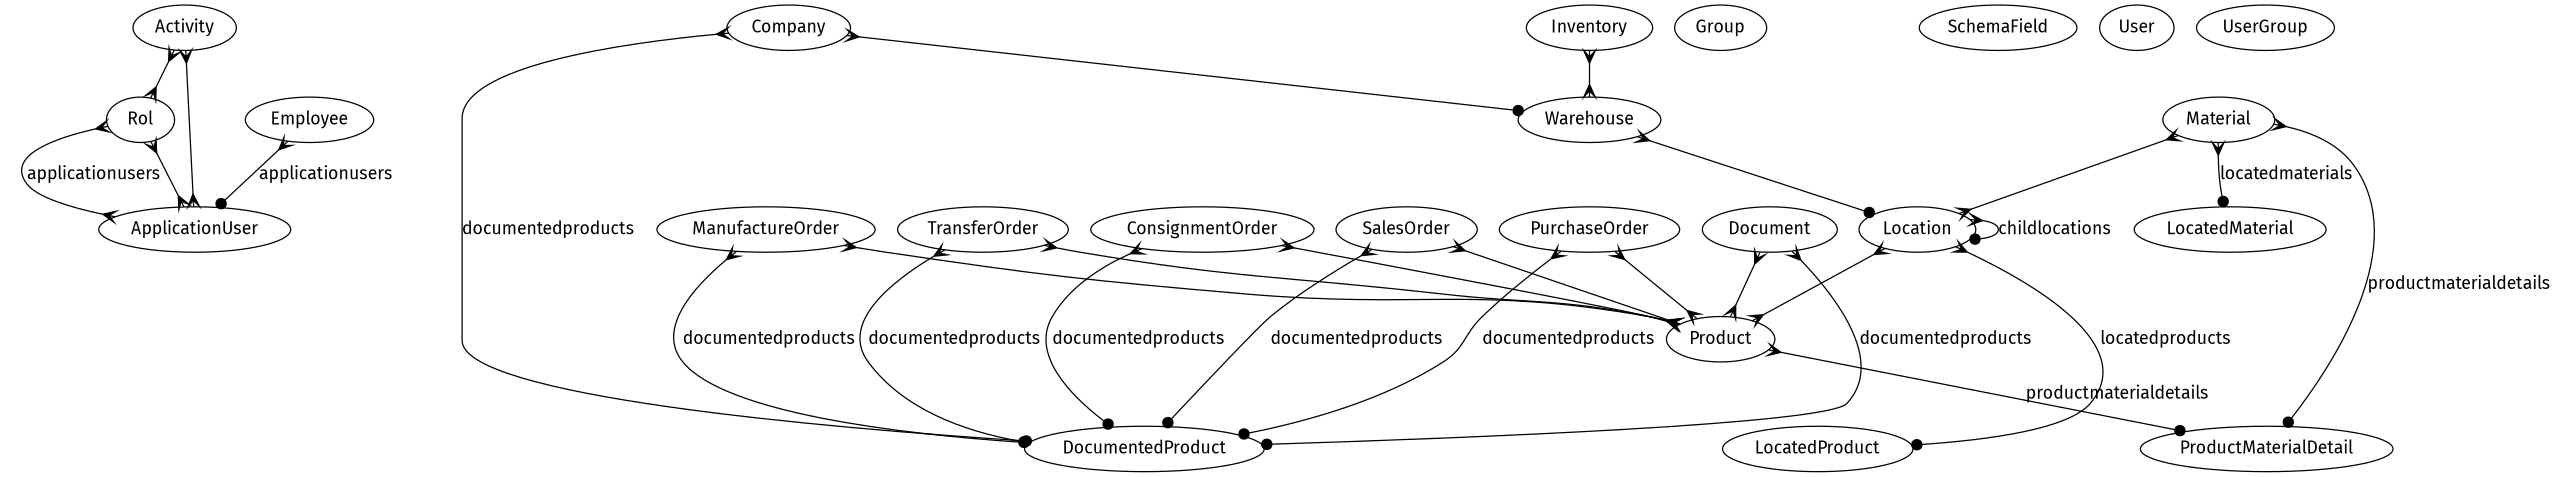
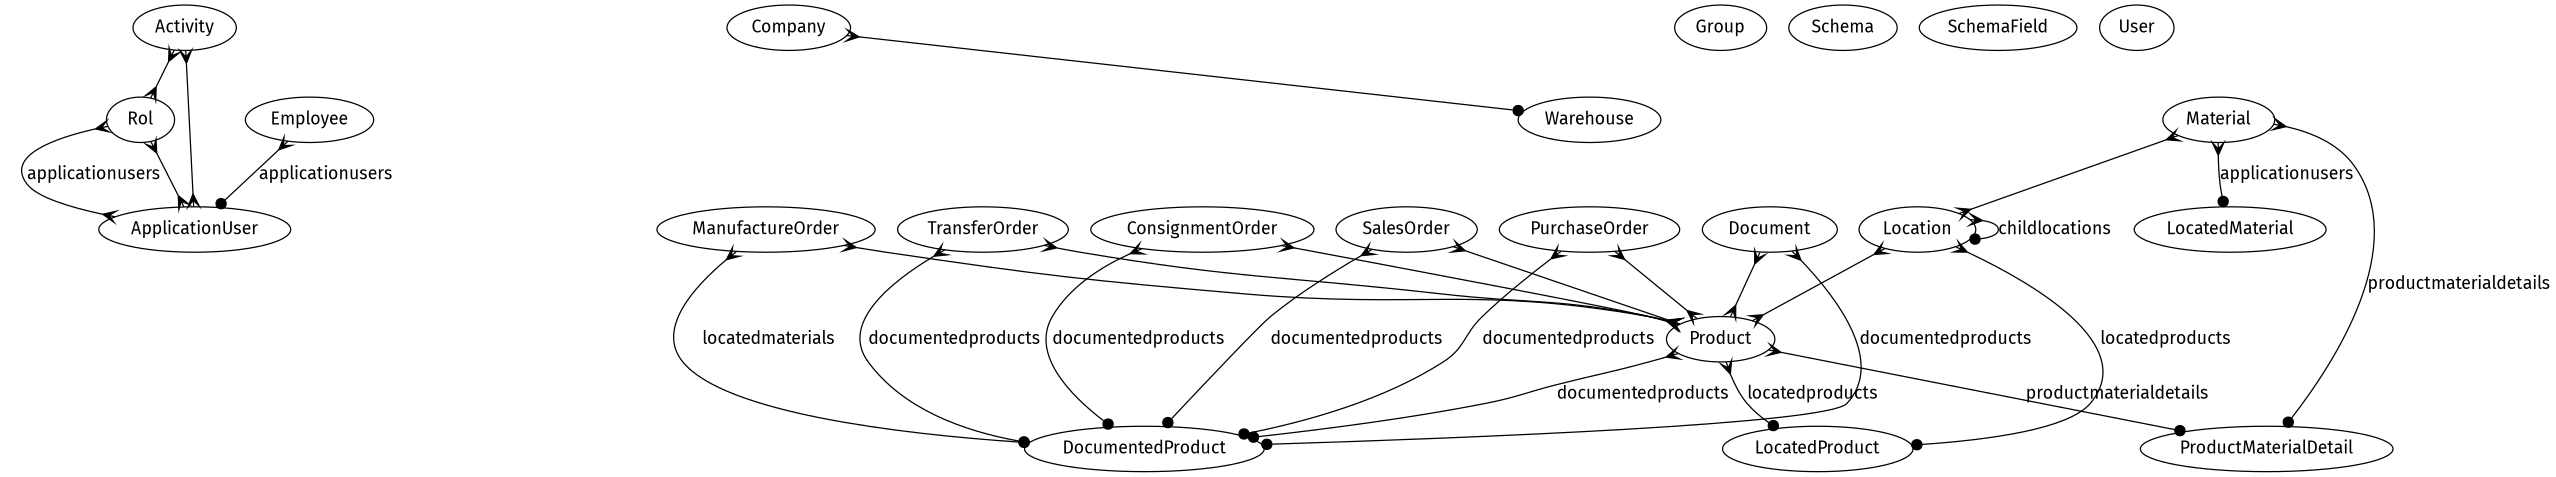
(1590, 28) -> none
none -> (1843, 28)
(2265, 28) -> none
(2287, 175) -> (2287, 175)
(1757, 176) -> none
(769, 339) -> (769, 339)
(489, 365) -> (1464, 407)
none -> (1746, 402)
